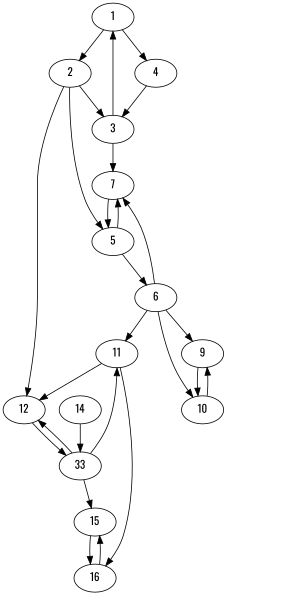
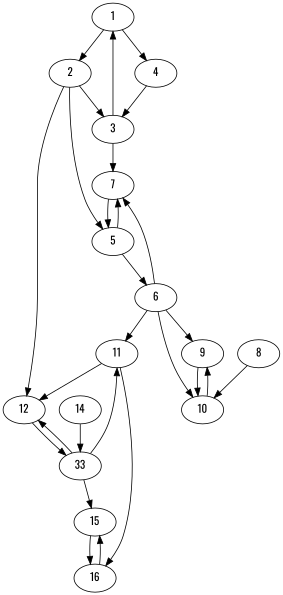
none -> (259, 354)
